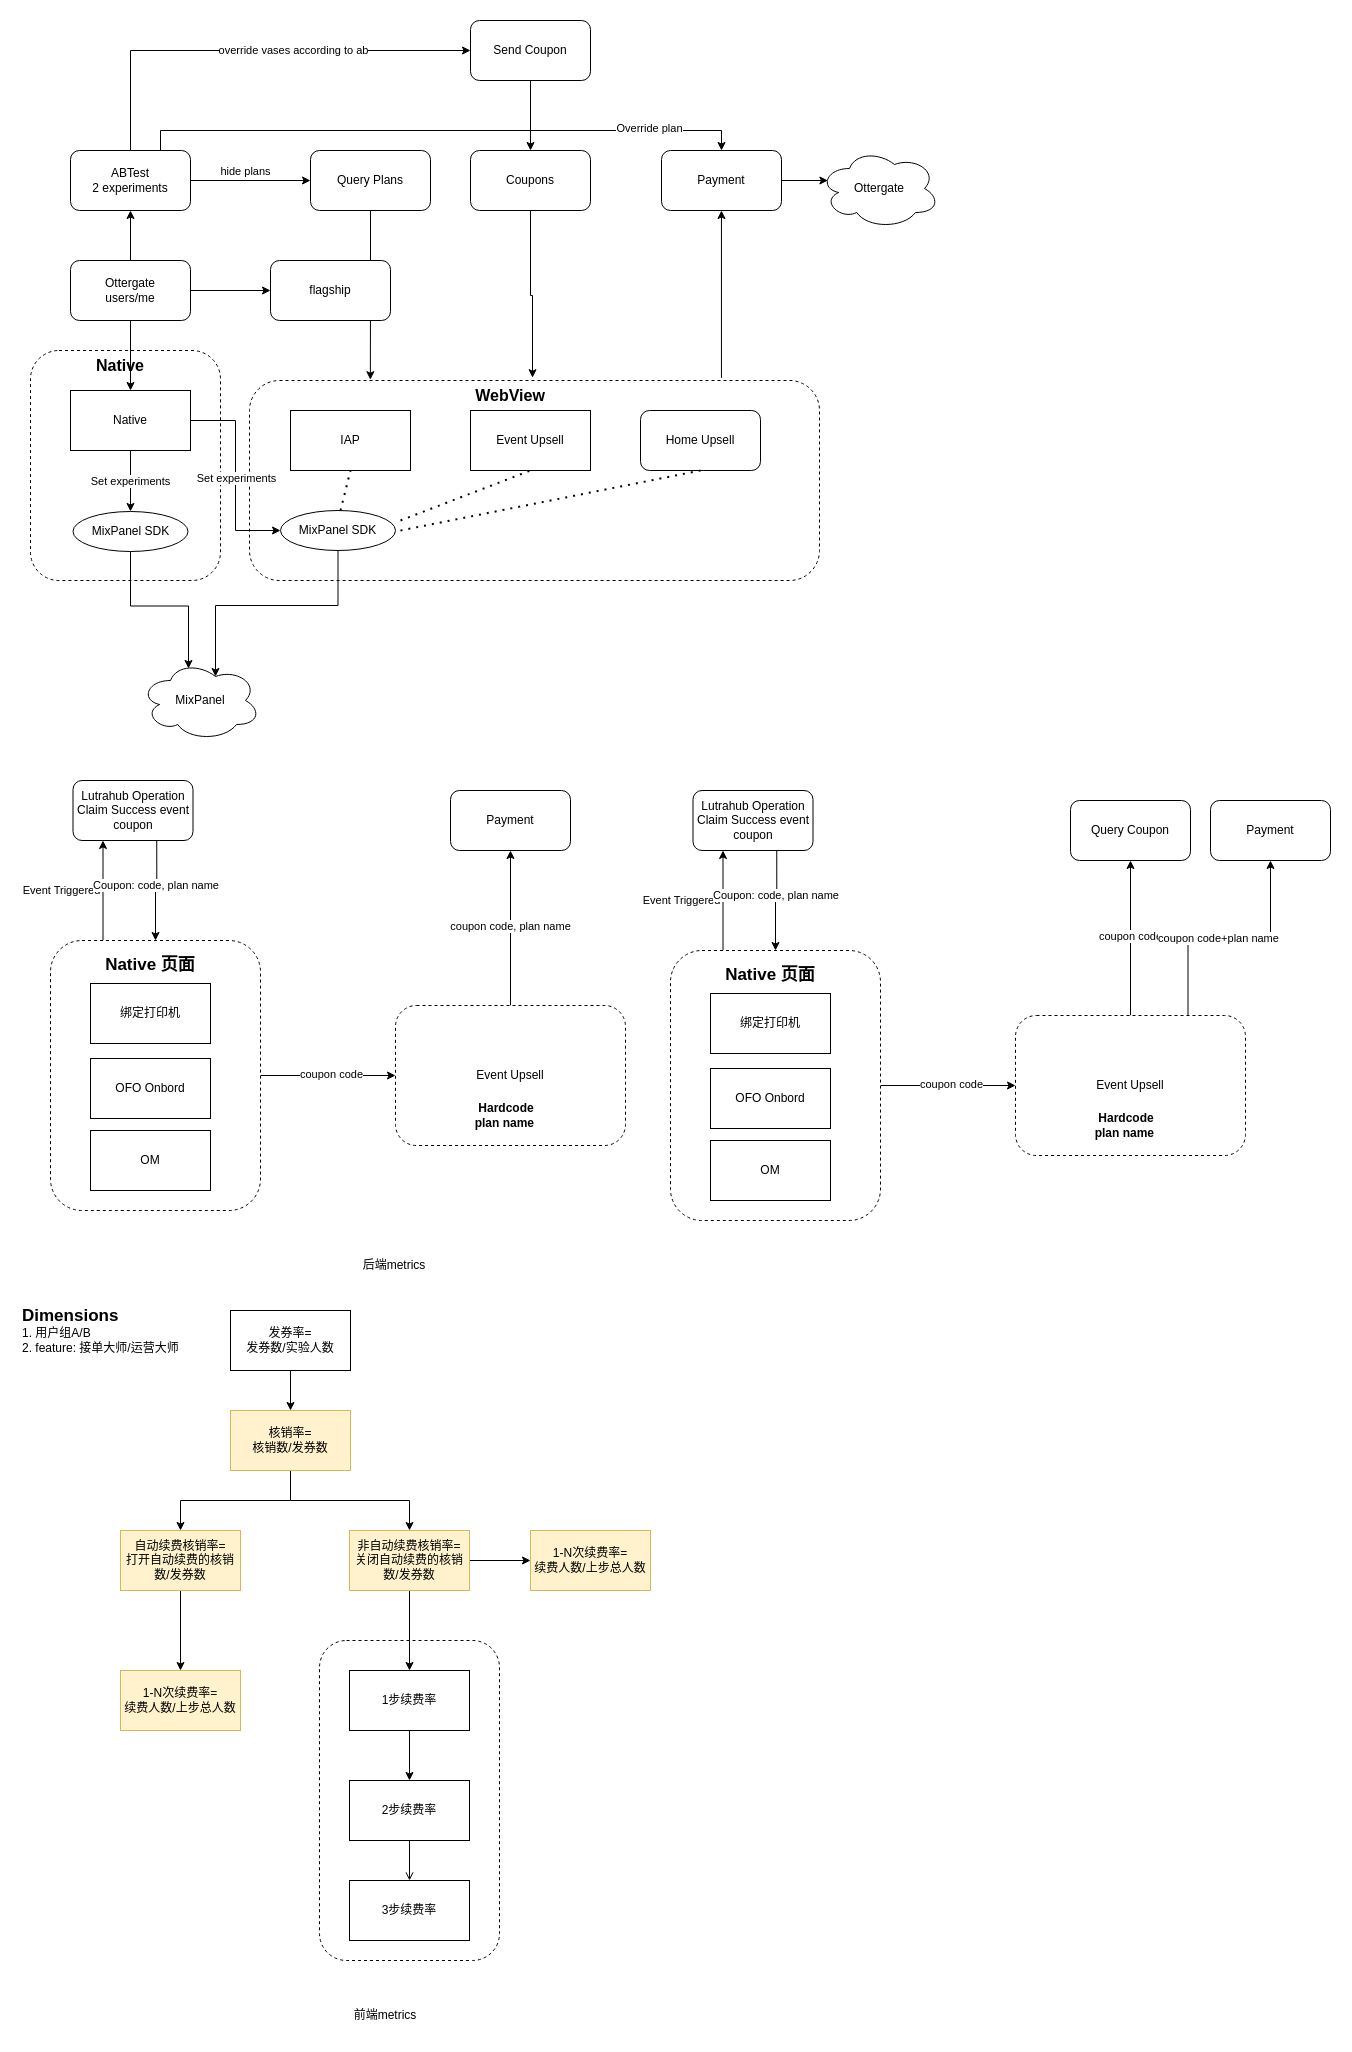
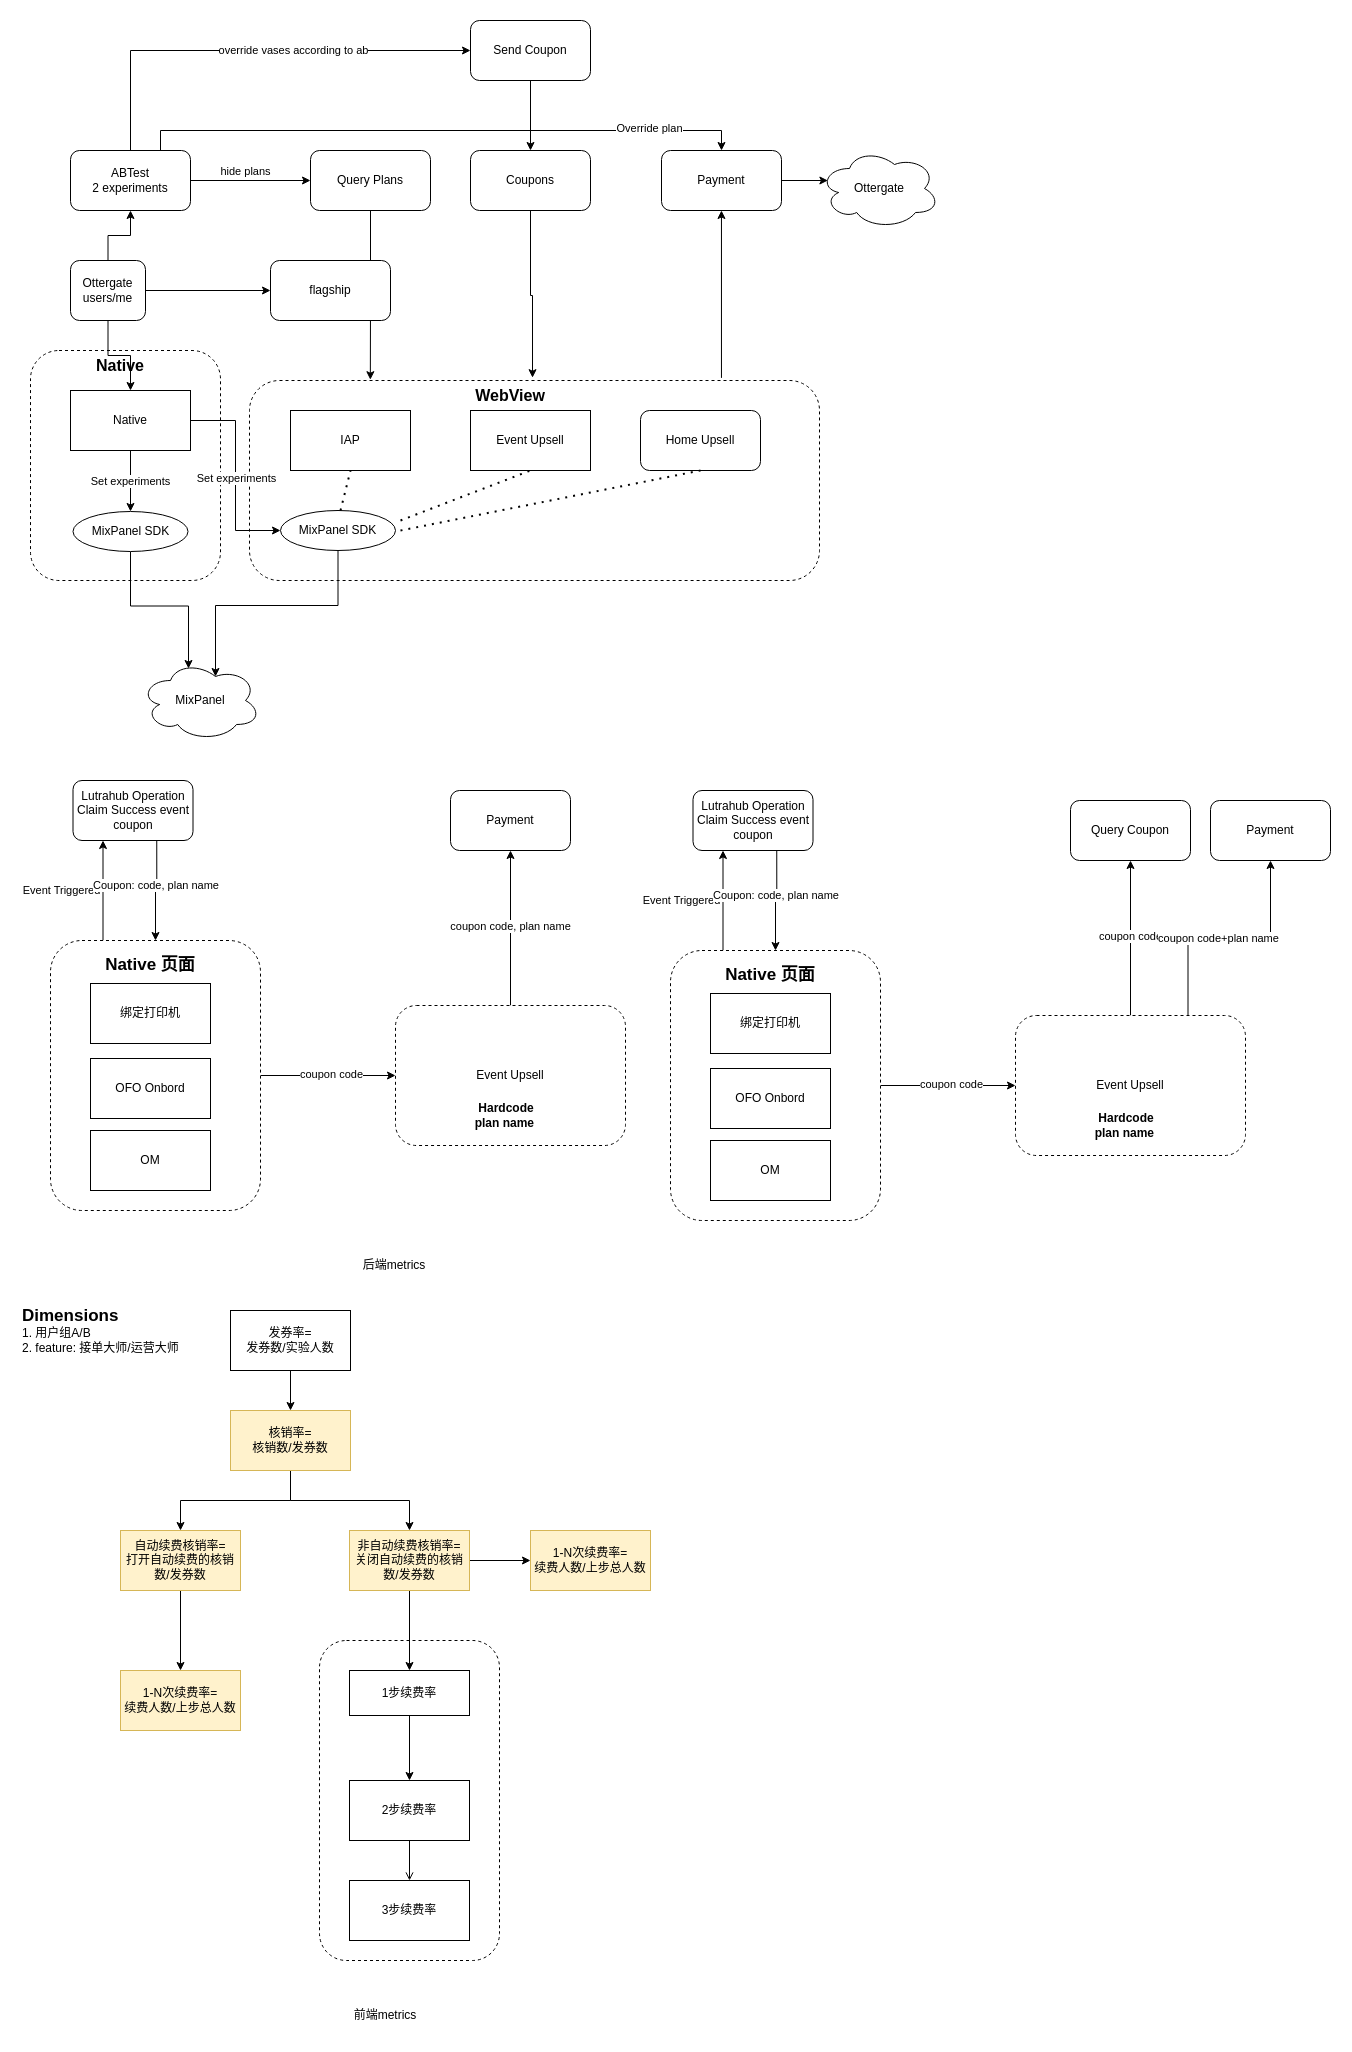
(131, 291) -> (108, 291)
(410, 1701) -> (410, 1693)
